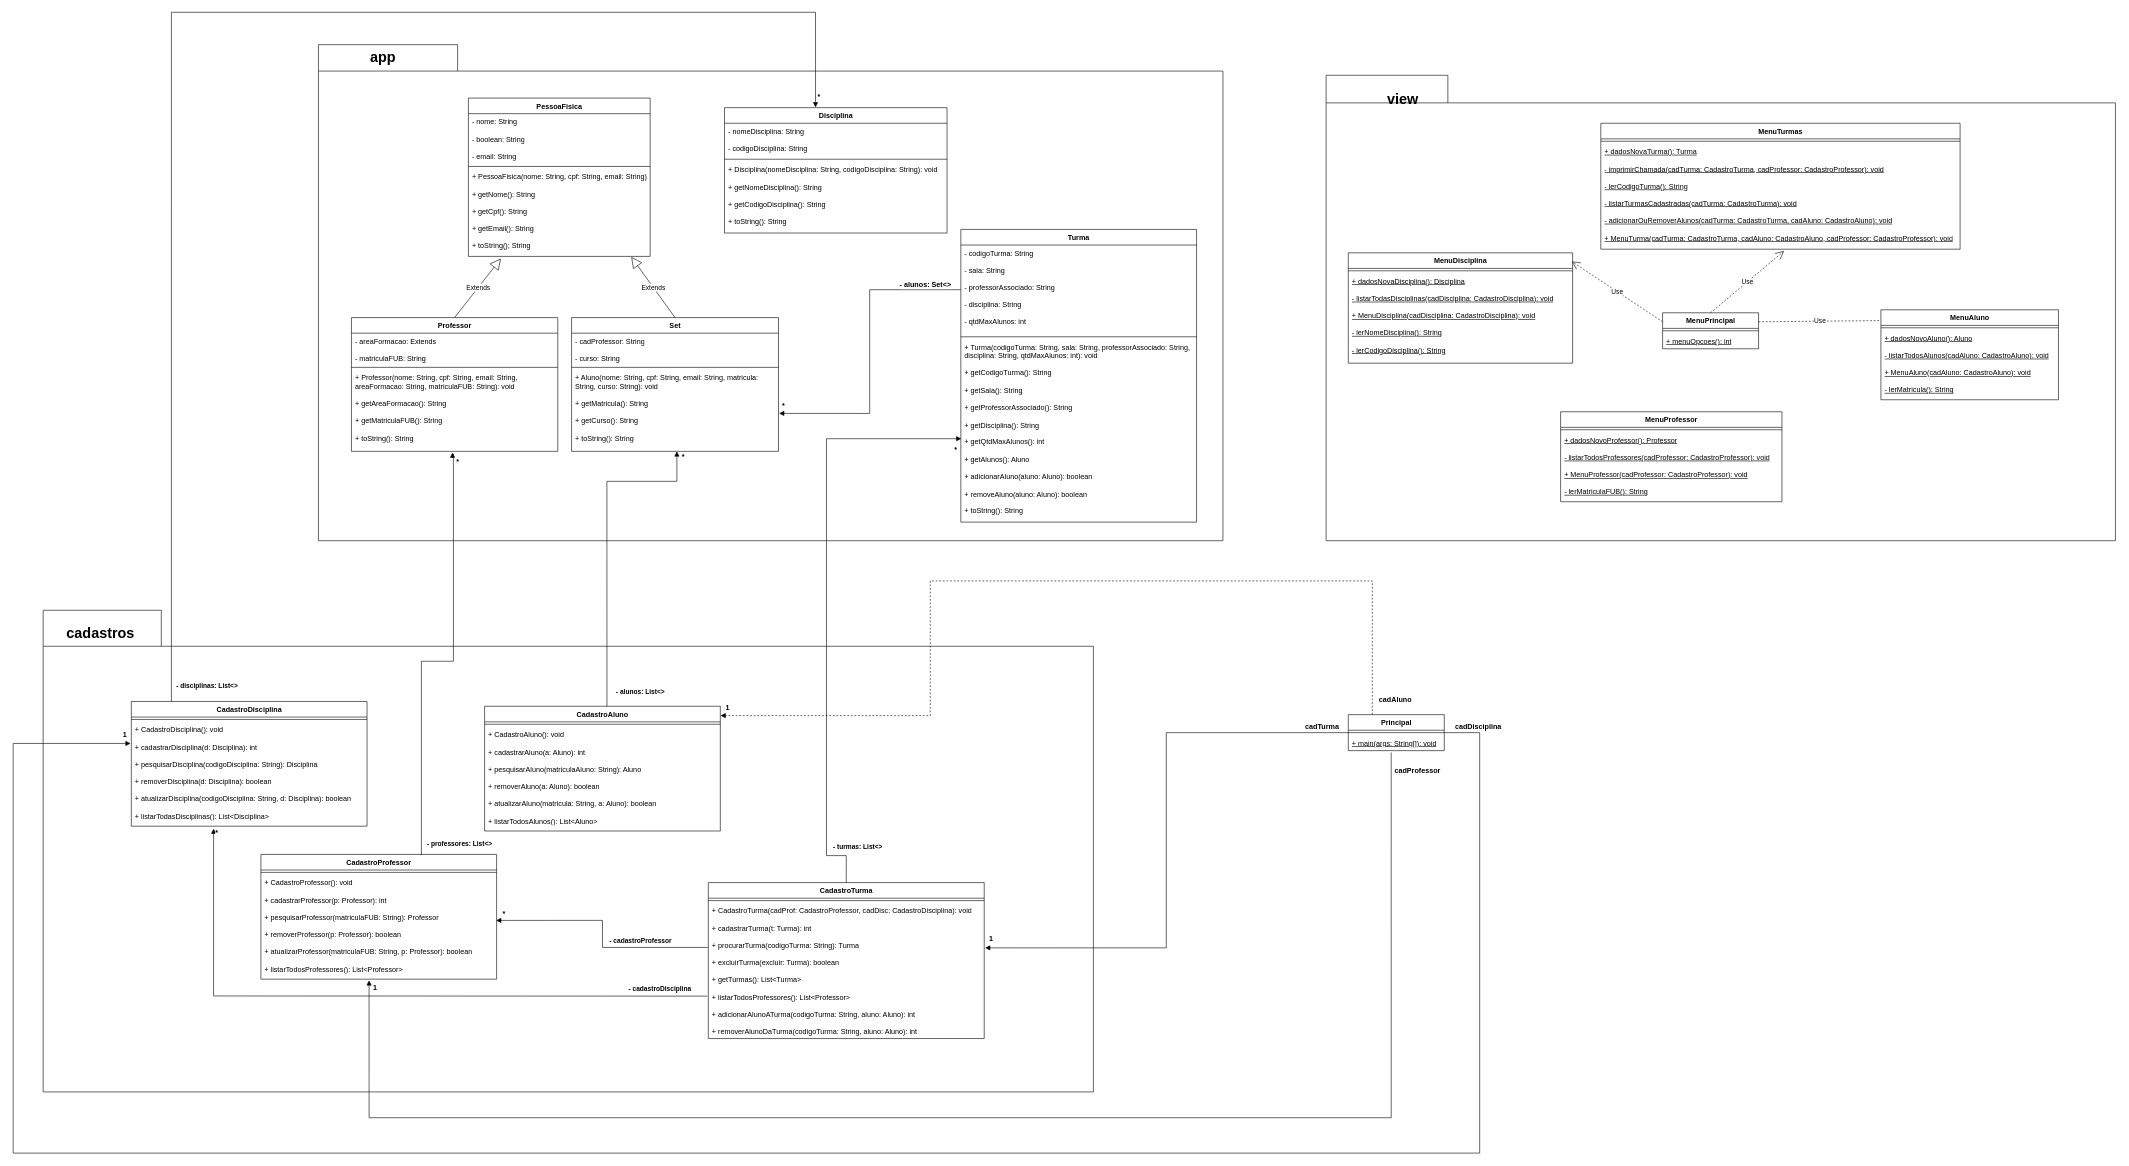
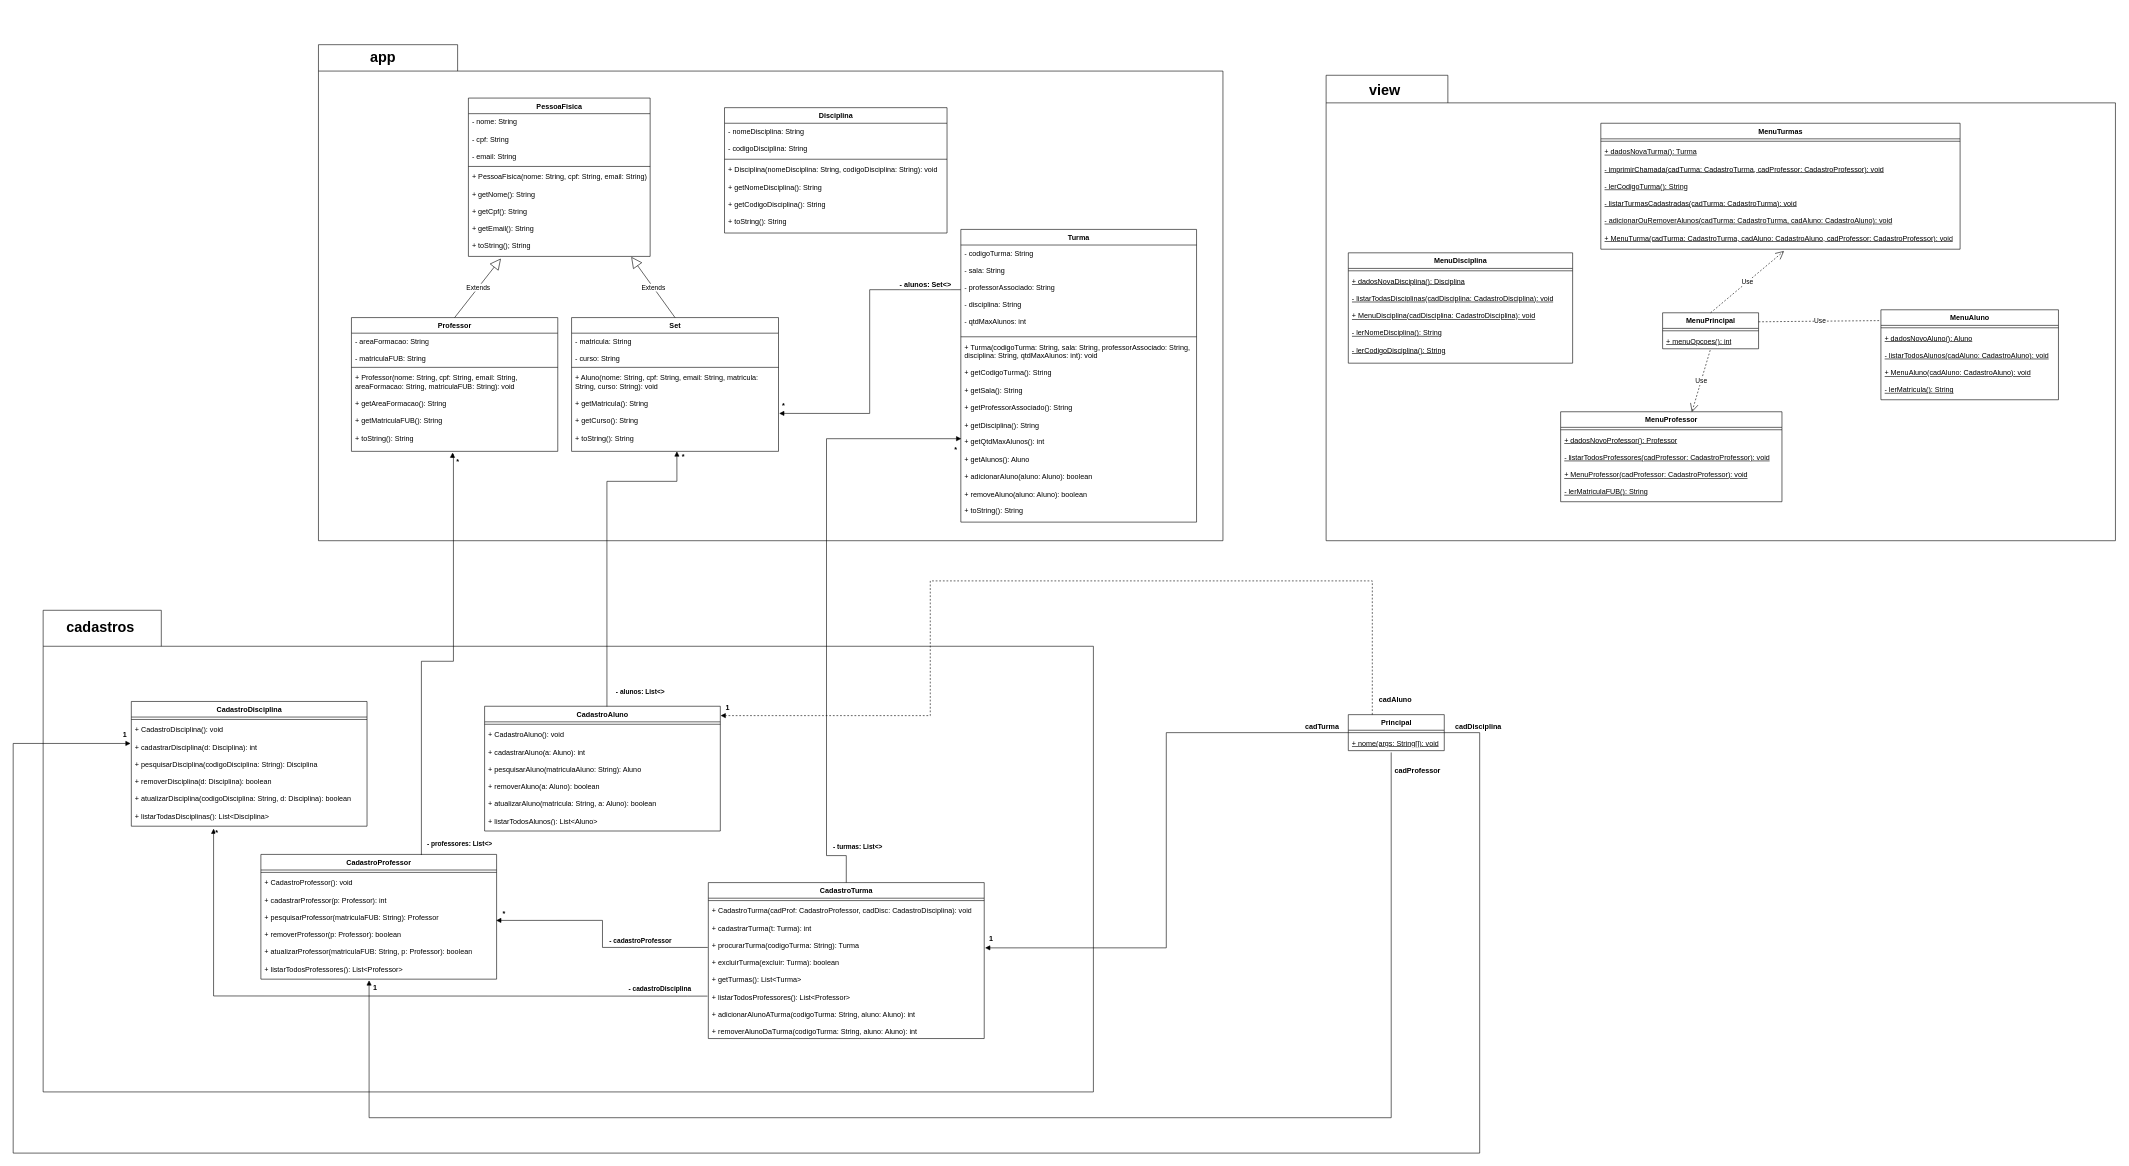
(1402, 99) -> (1384, 90)
(501, 131) -> (497, 131)
(1586, 271) -> none
(398, 346) -> (396, 346)
(616, 346) -> (608, 346)
(171, 356) -> none
none -> (1701, 380)
(100, 633) -> (100, 627)
(1397, 748) -> (1397, 748)
